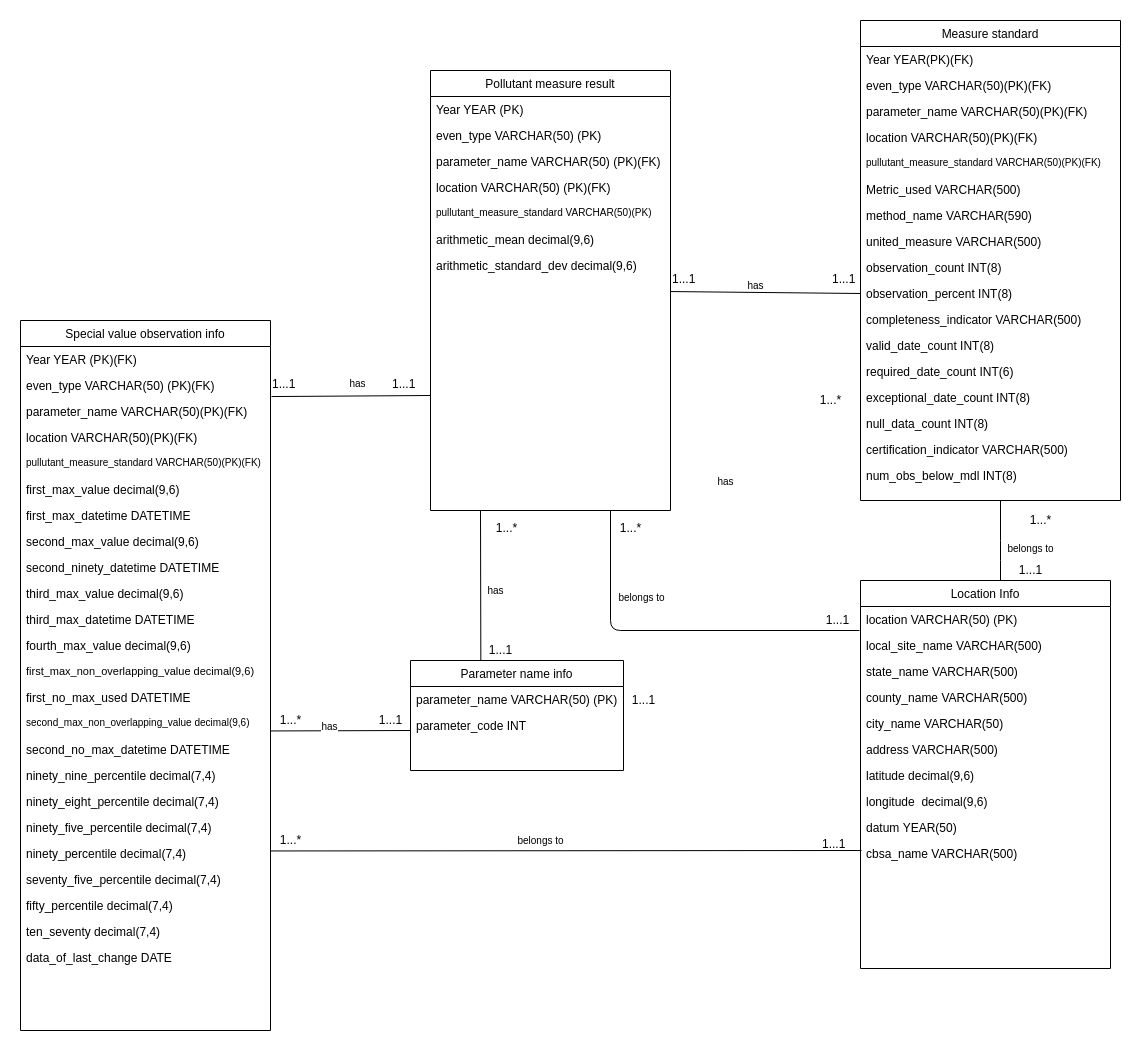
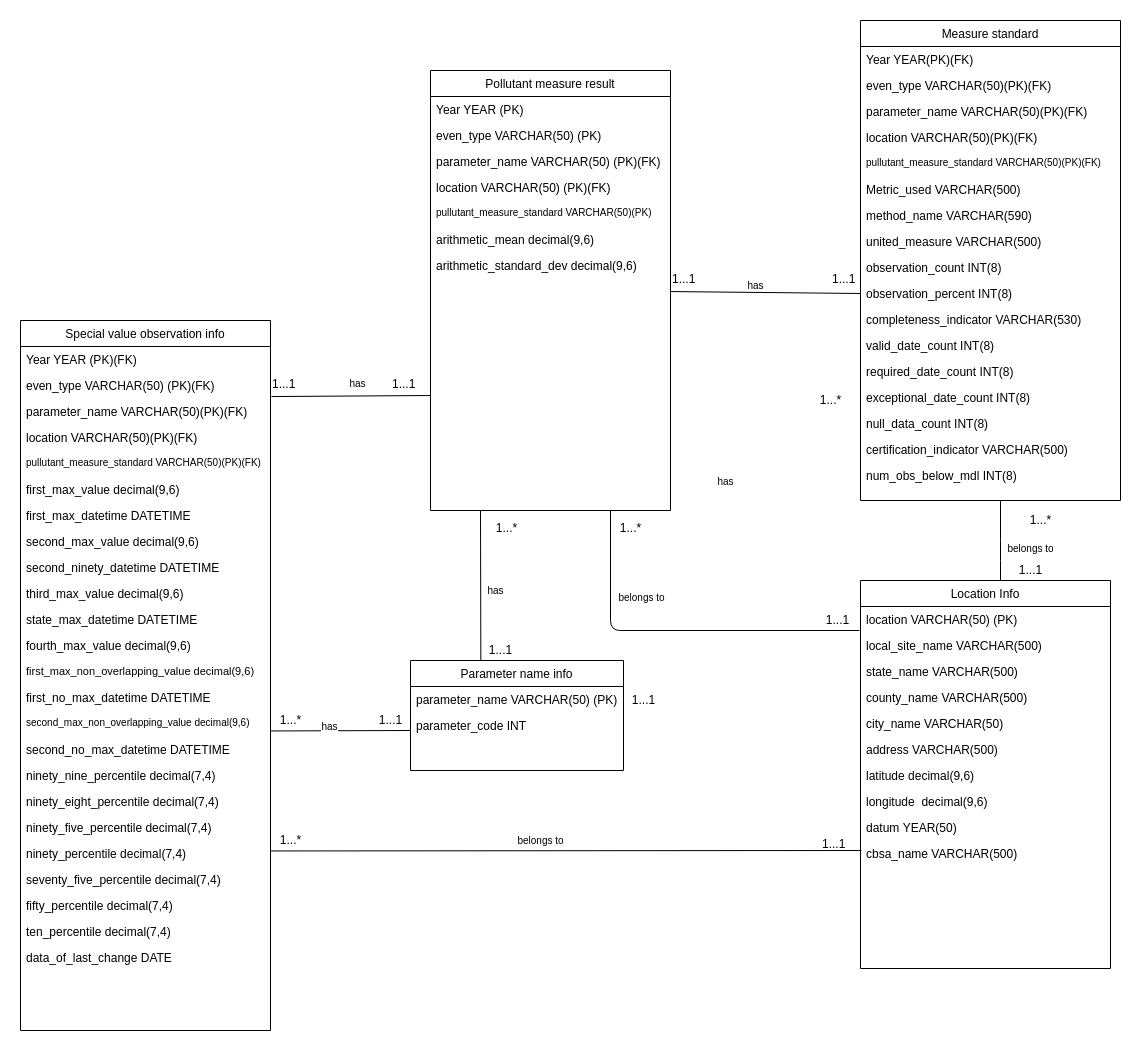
(979, 320) -> (979, 320)
(952, 372) -> (952, 372)
(112, 620) -> (114, 620)
(110, 698) -> (122, 698)
(102, 932) -> (109, 932)
